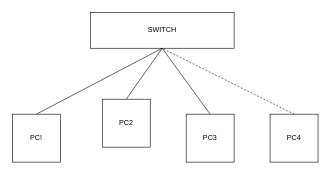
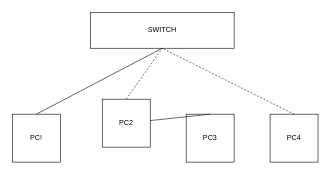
(144, 75) -> (144, 75)
(187, 83) -> (180, 118)
